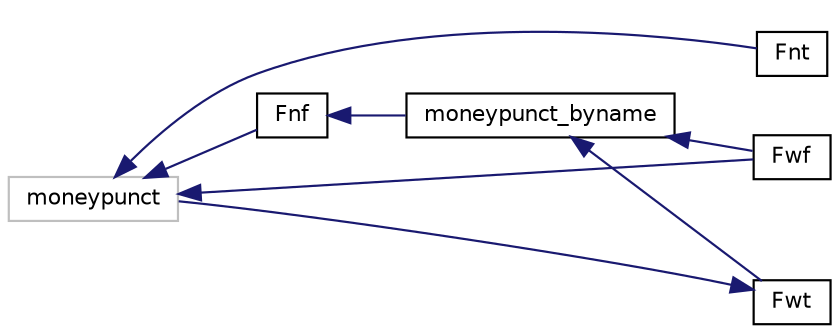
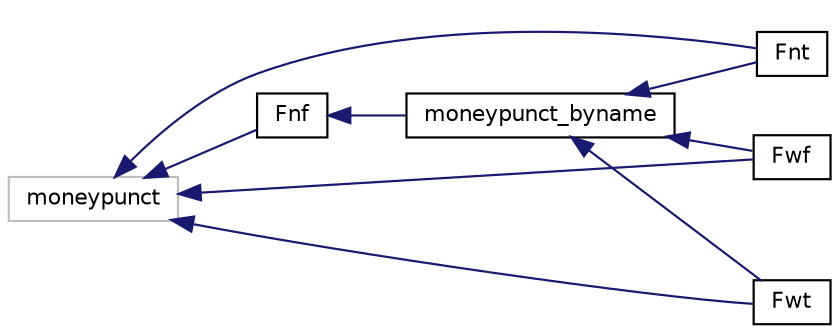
none -> (703, 76)
(456, 238) -> (472, 270)
